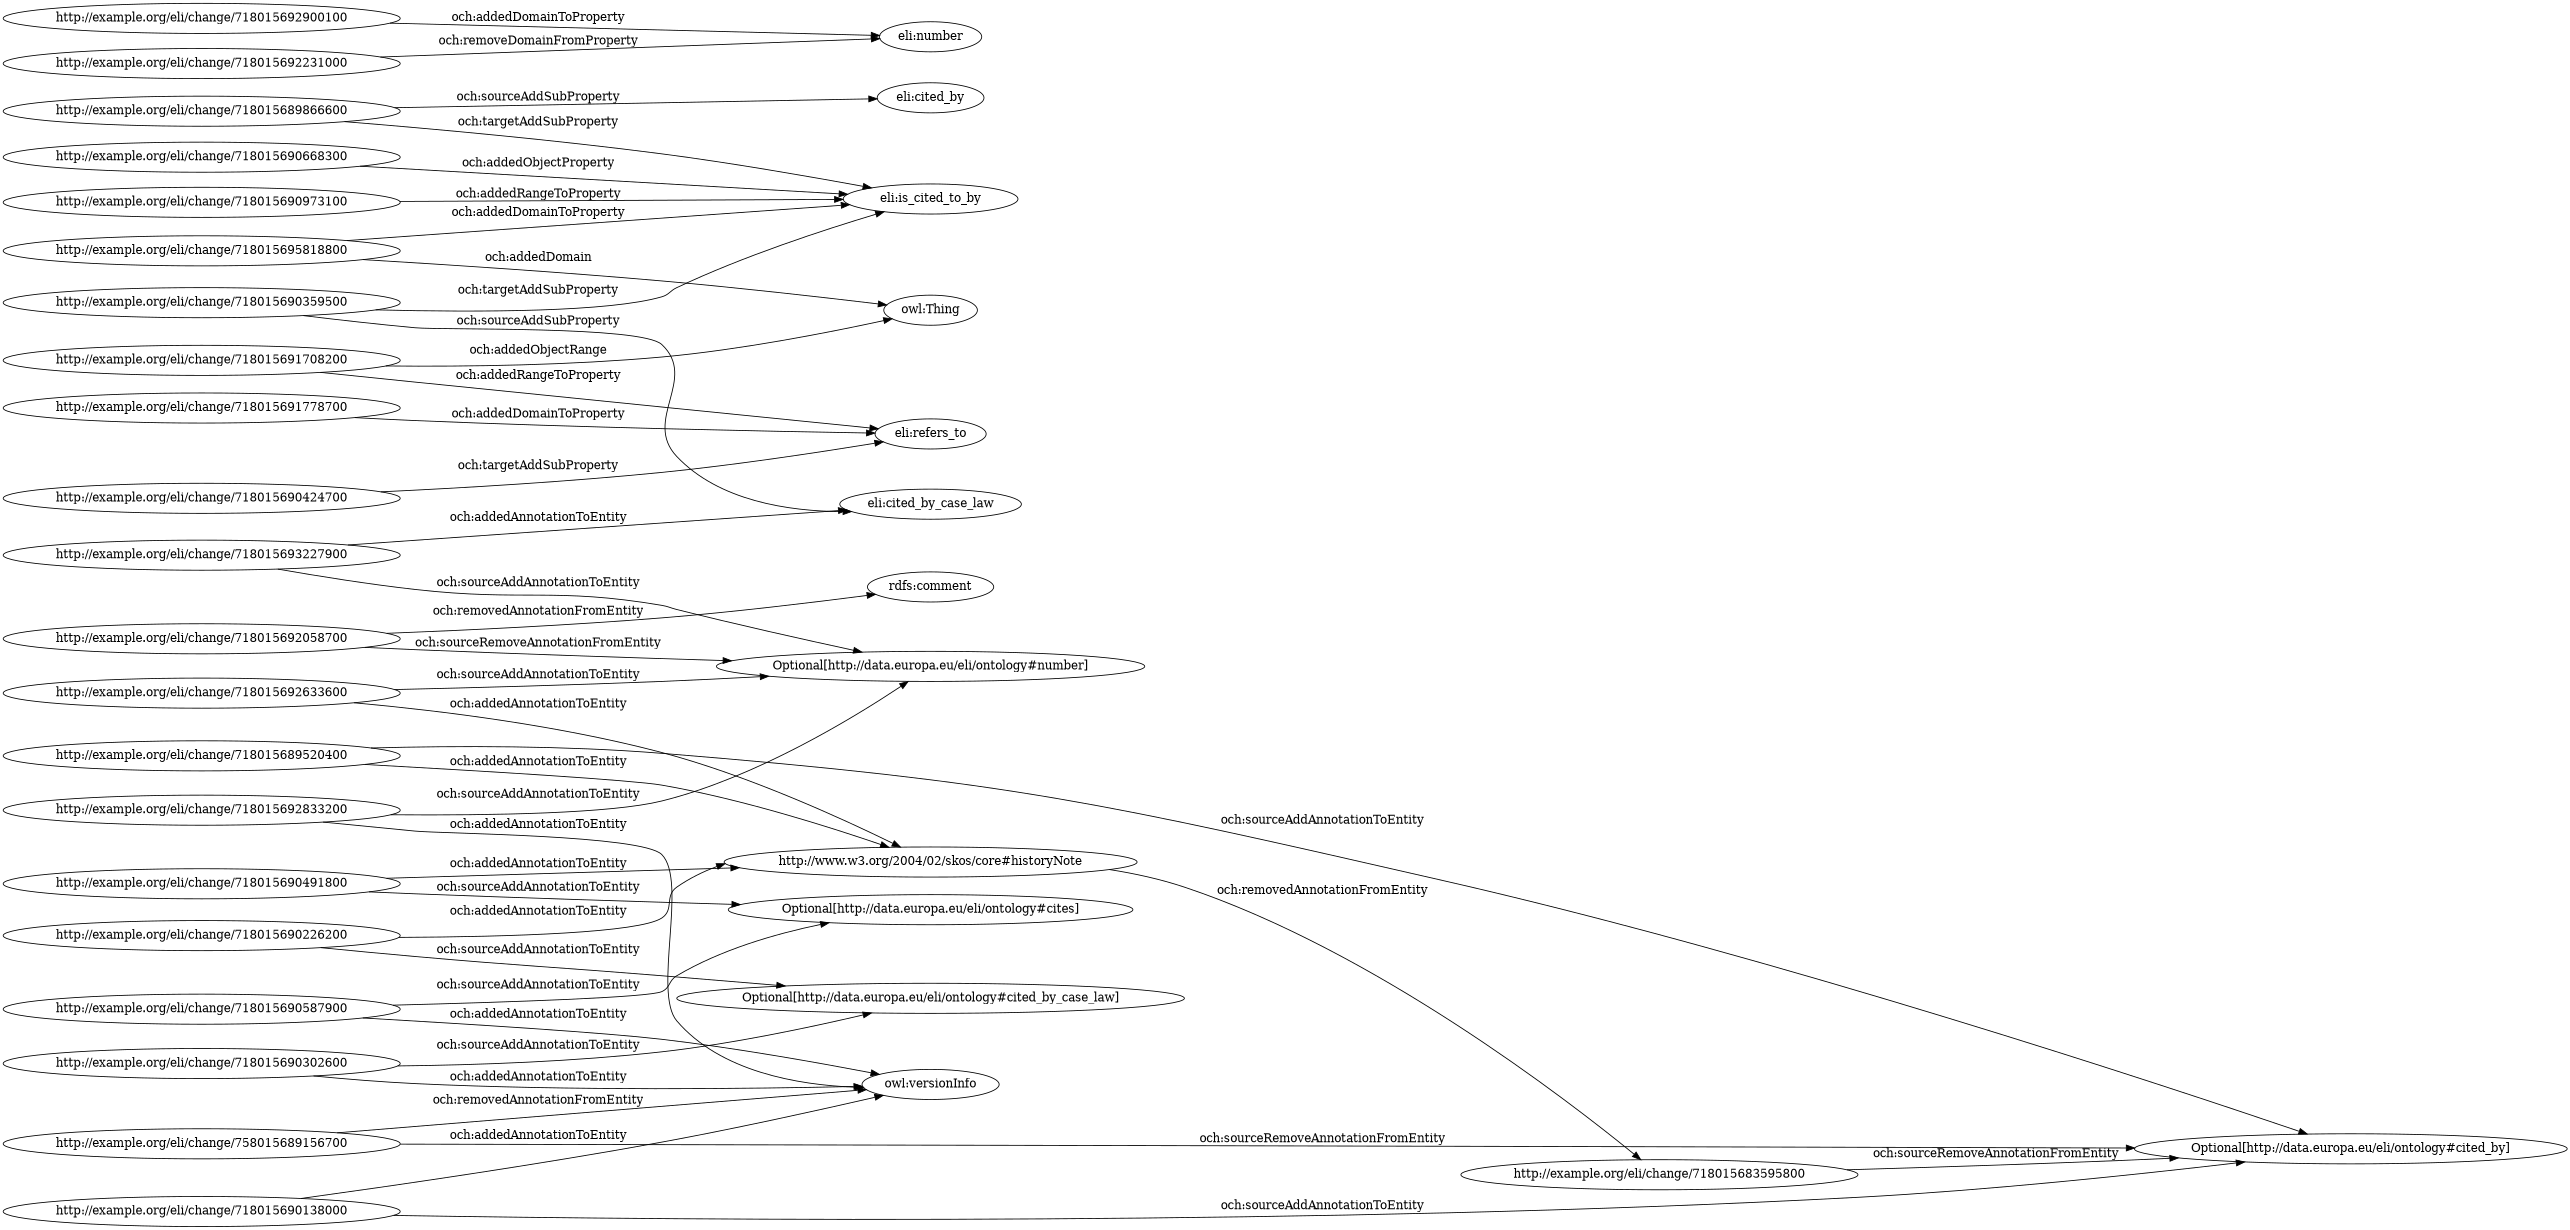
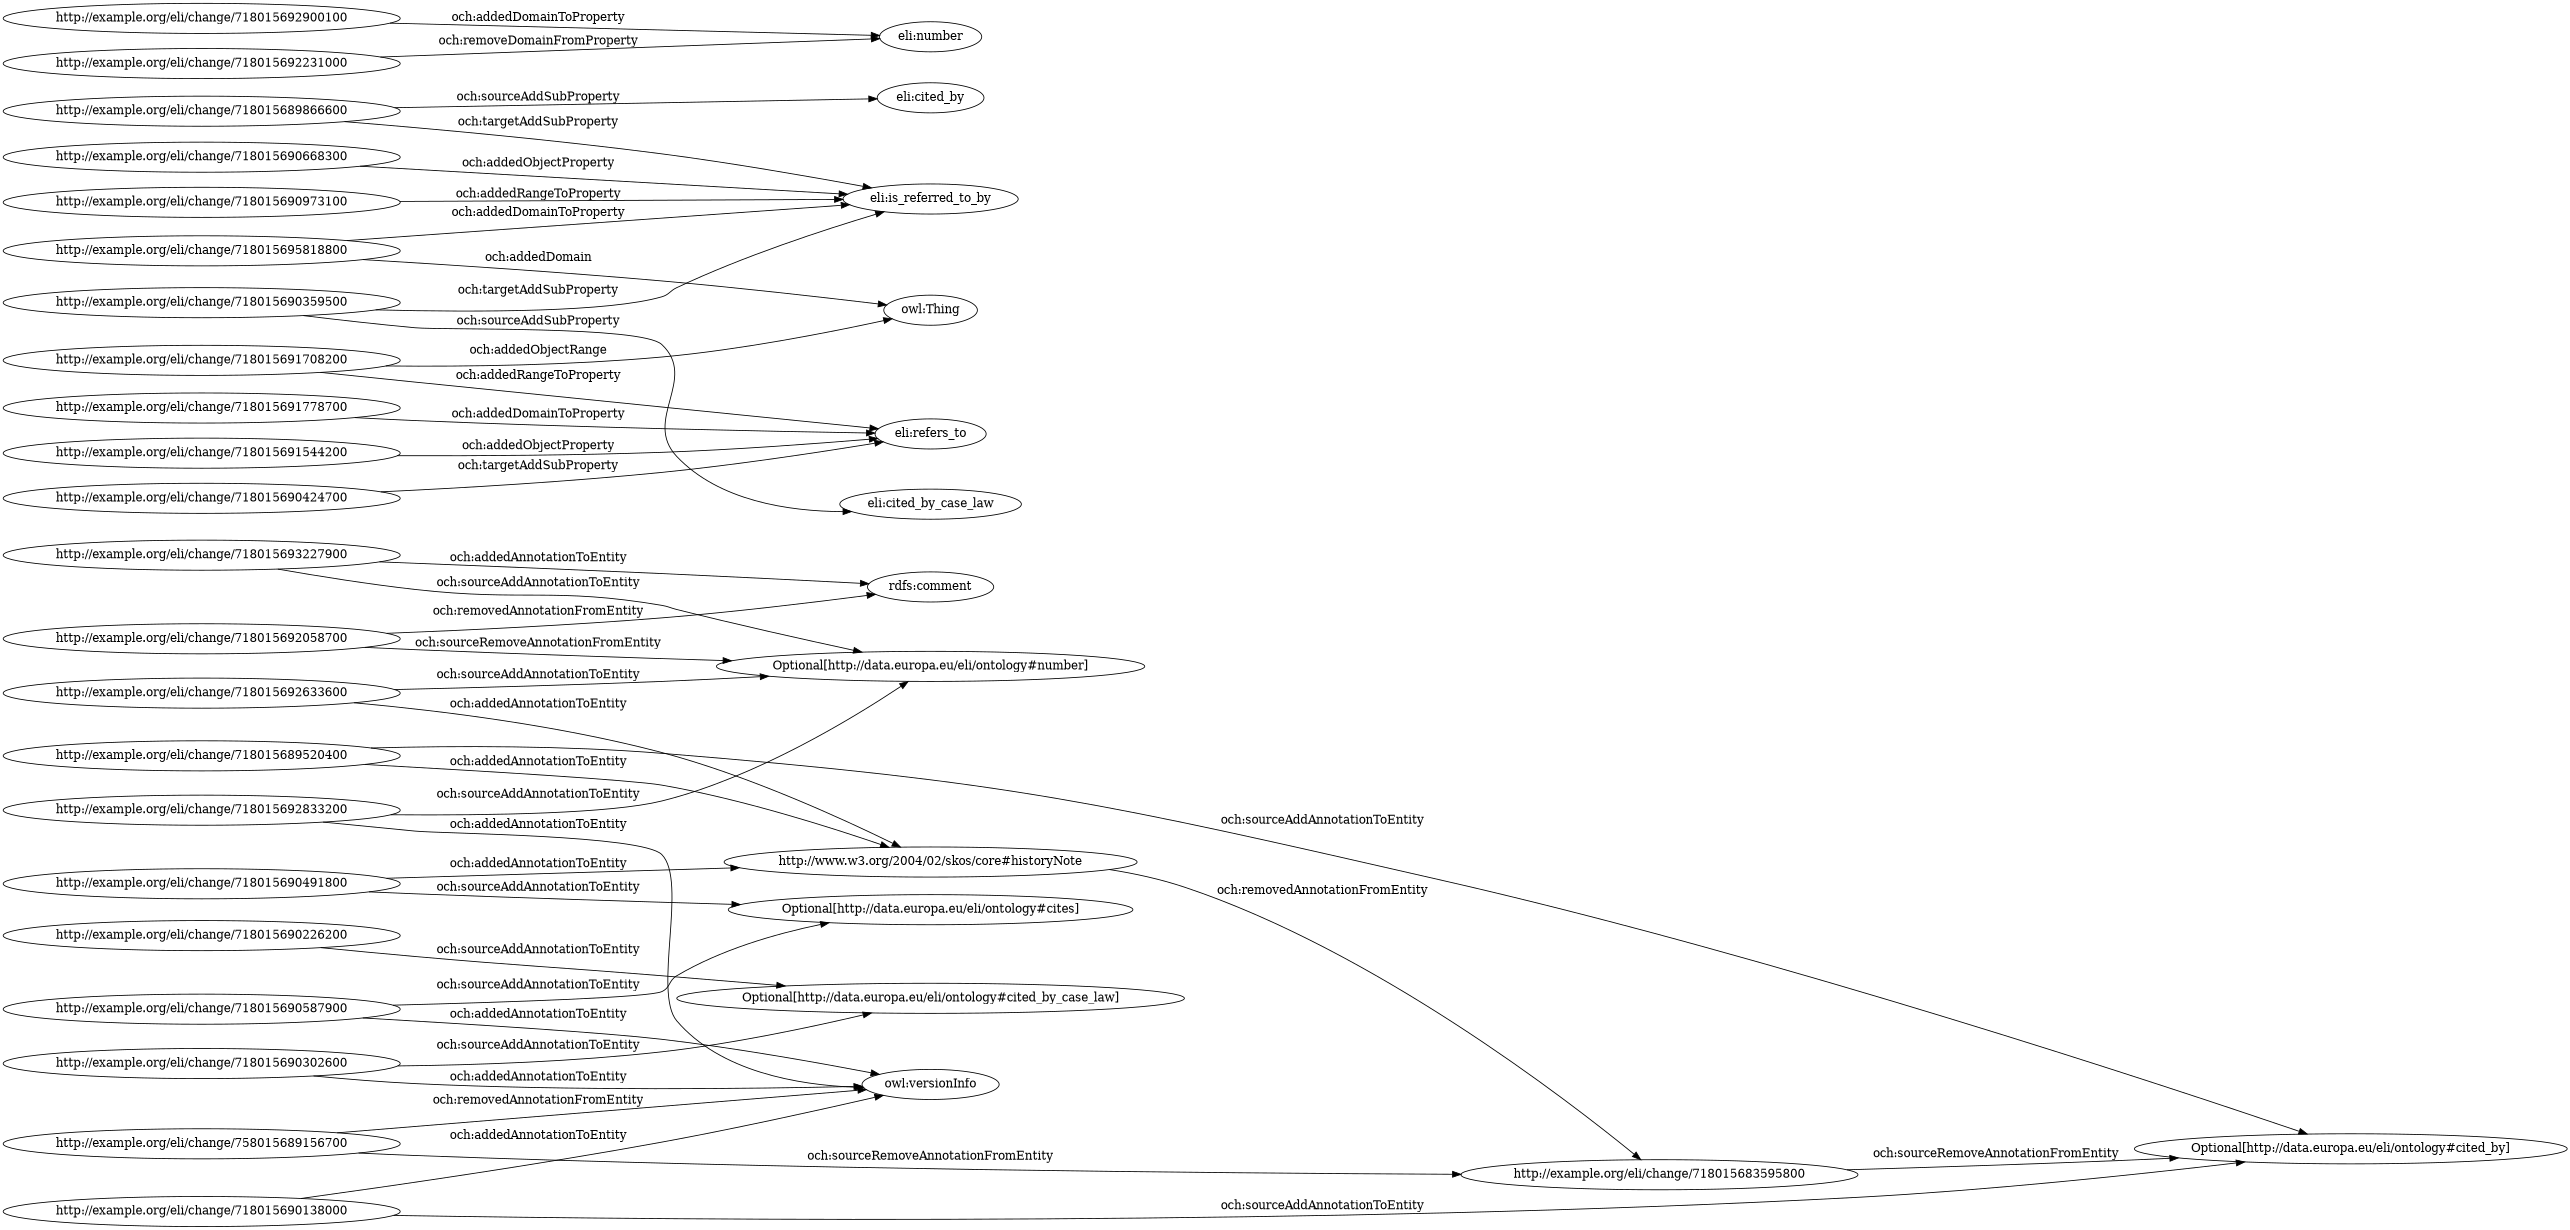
(931, 199) -> (931, 199)
none -> (202, 453)
(593, 528) -> (620, 572)
(572, 933) -> none
(1263, 1146) -> (905, 1168)
